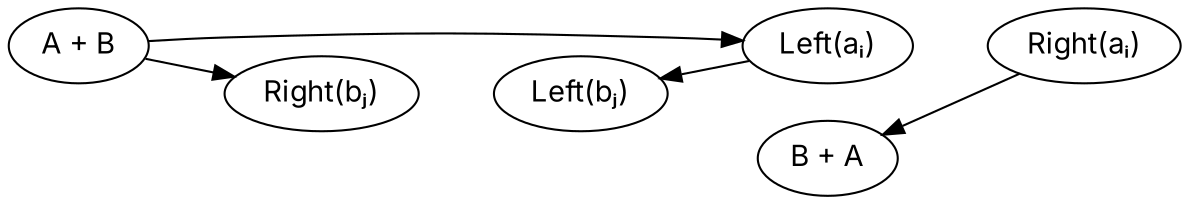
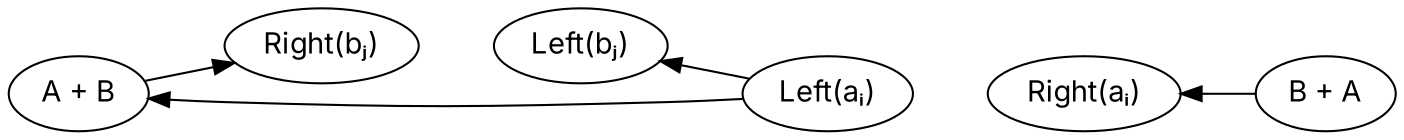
(435, 33) -> (456, 106)
(961, 100) -> (1229, 94)
